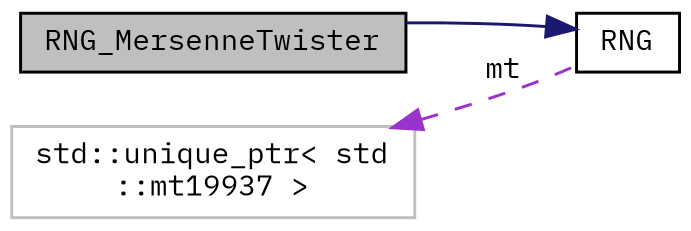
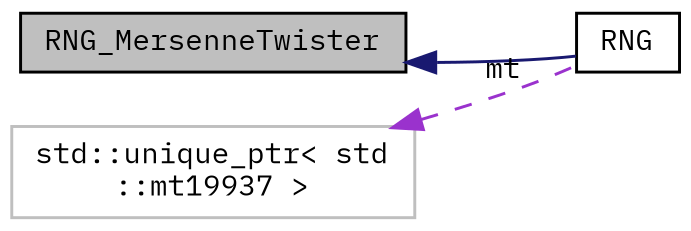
(476, 23) -> (507, 61)
